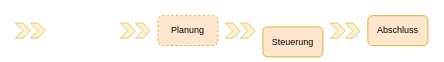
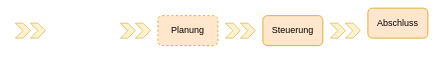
(398, 30) -> (398, 23)
(293, 42) -> (293, 30)
